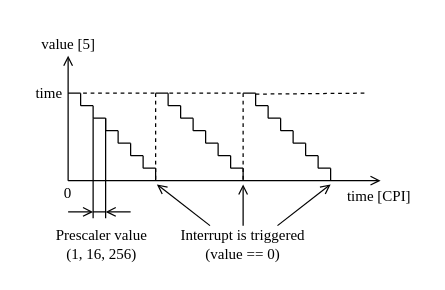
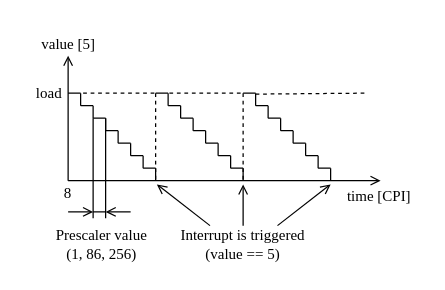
(49, 93) -> (49, 93)
(68, 193) -> (68, 193)
(102, 244) -> (102, 244)
(243, 244) -> (243, 244)
